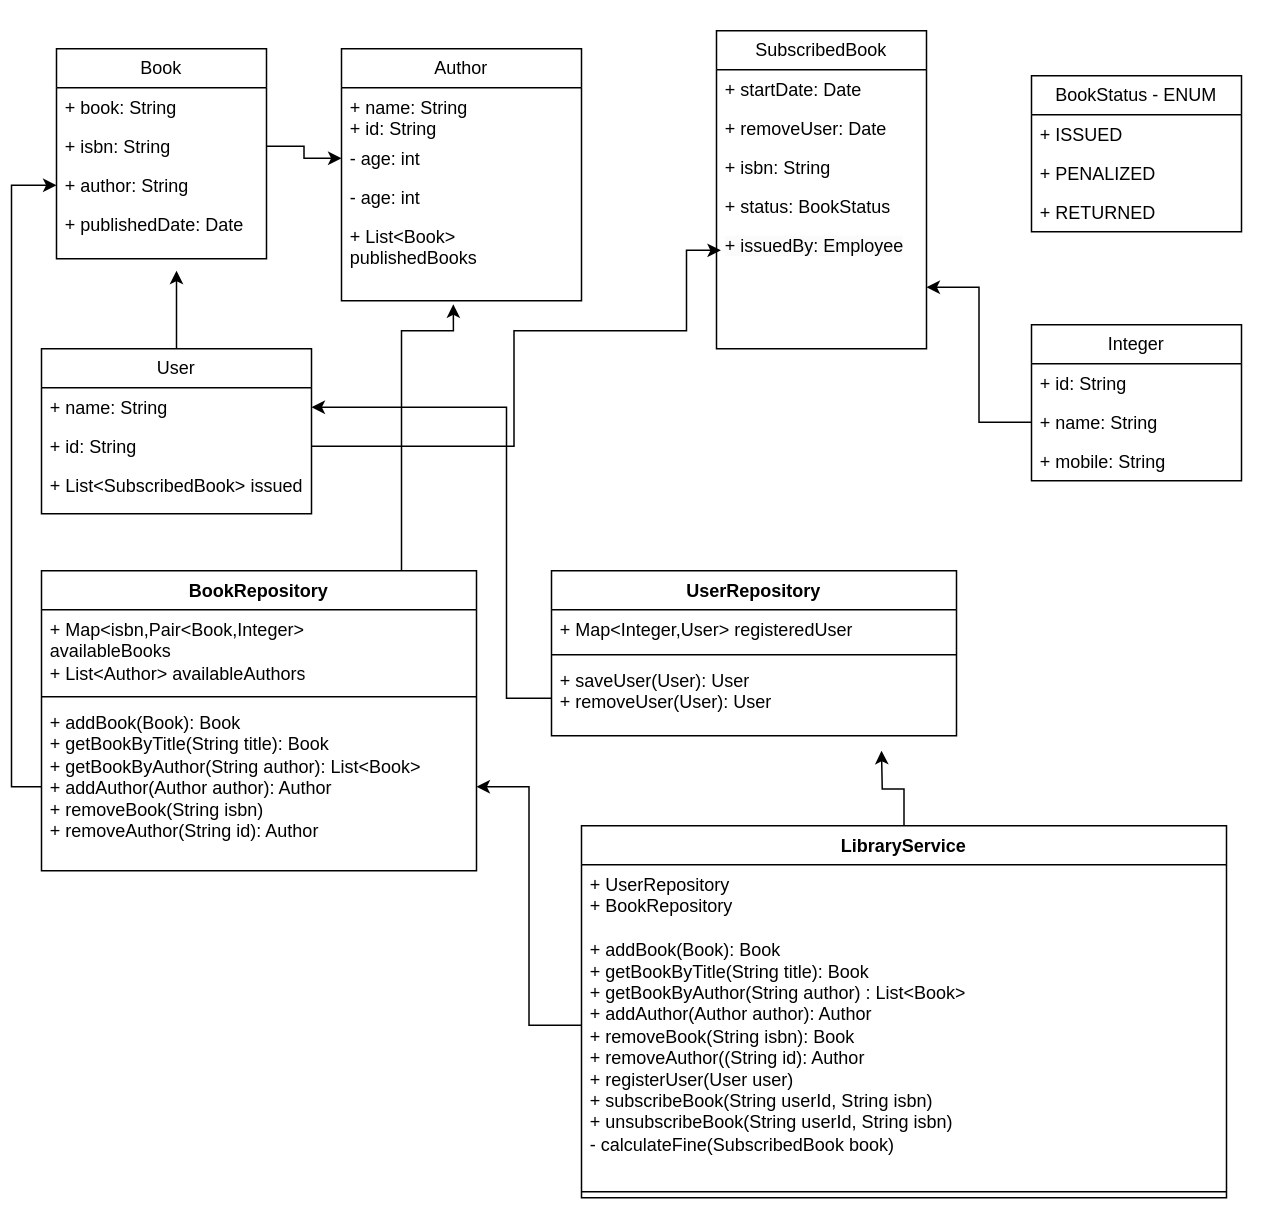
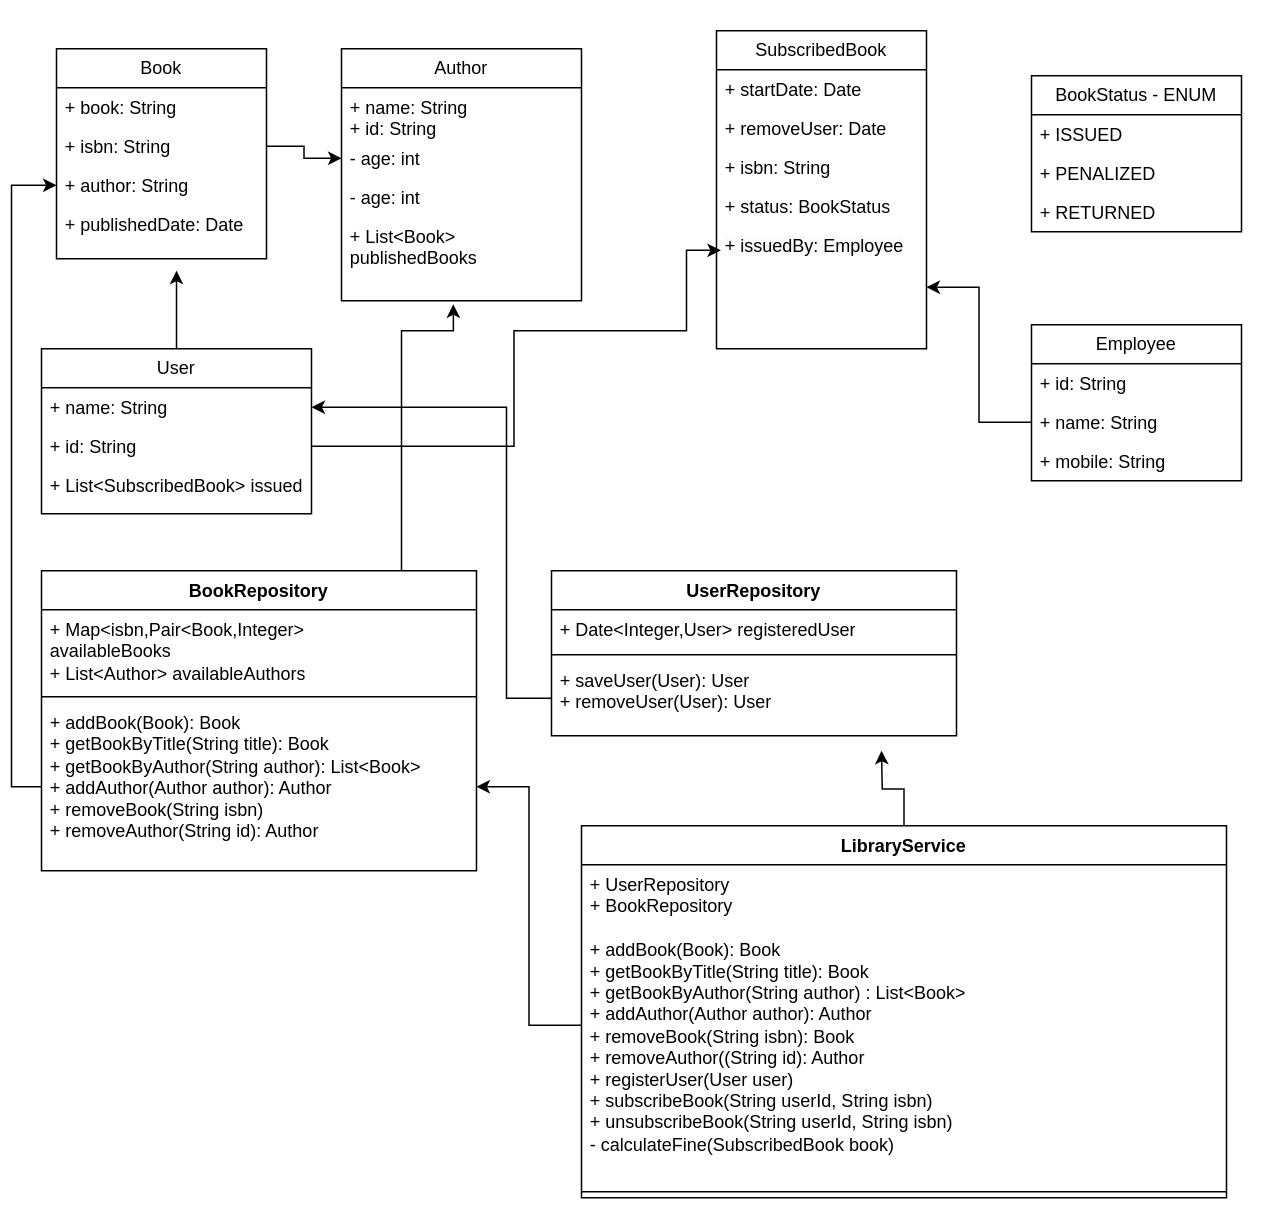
(1136, 344) -> (1136, 344)
(722, 631) -> (727, 631)
